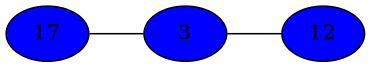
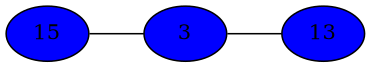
(47, 34) -> (47, 34)
(323, 34) -> (323, 34)
